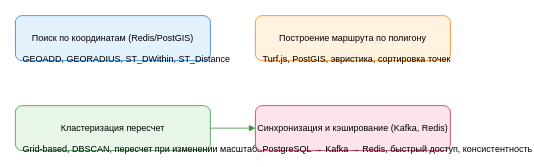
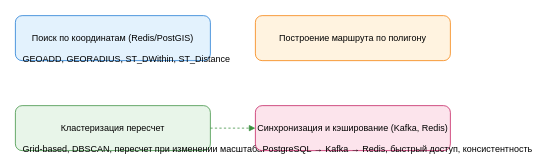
(353, 53) -> none
(229, 128) -> (229, 128)
